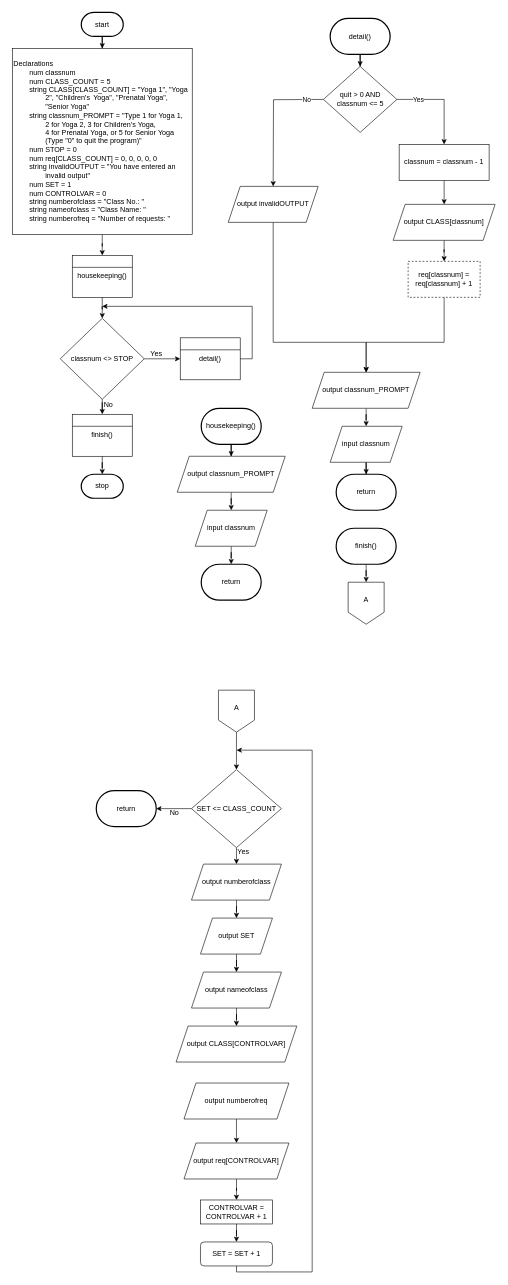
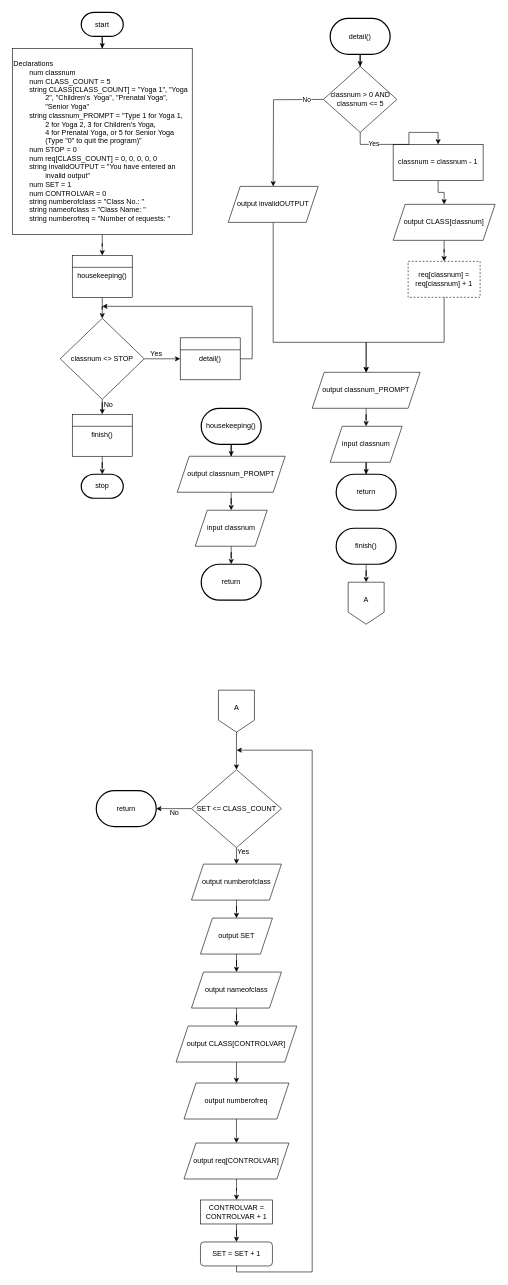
(361, 99) -> (361, 99)
(444, 162) -> (438, 162)
none -> (237, 1070)
